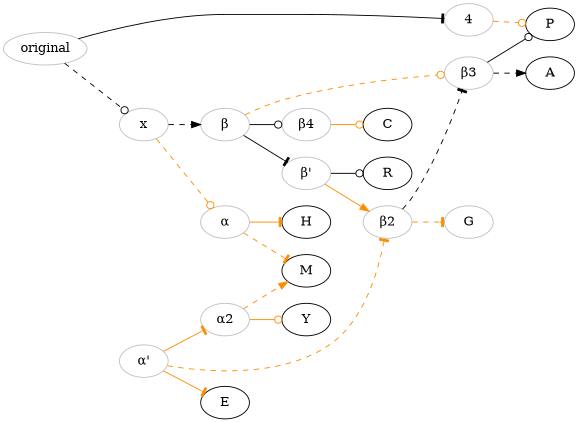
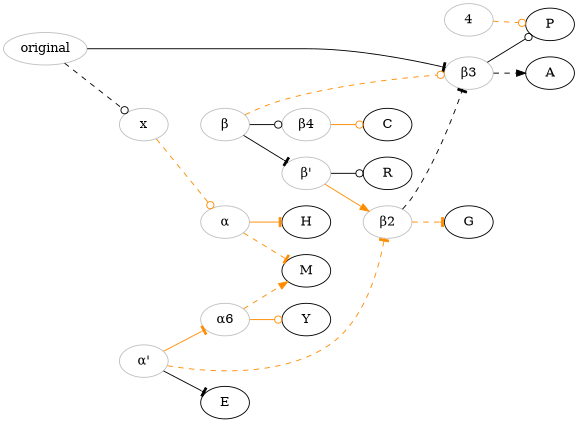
(258, 14) -> (265, 49)
(180, 125) -> none
(469, 222) -> (469, 222)
(225, 320) -> (225, 320)
(182, 381) -> (182, 381)
